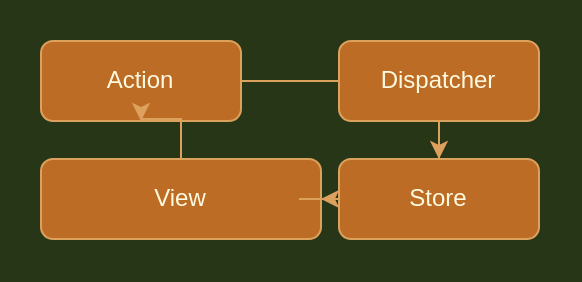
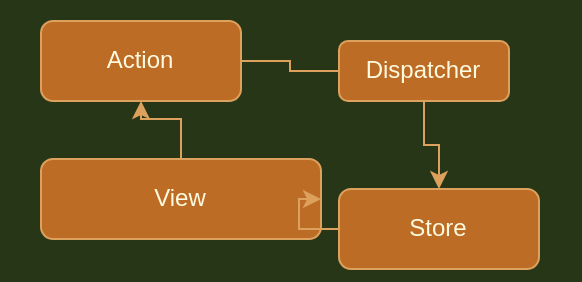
(141, 81) -> (141, 61)
(439, 81) -> (424, 71)
(439, 199) -> (439, 229)
